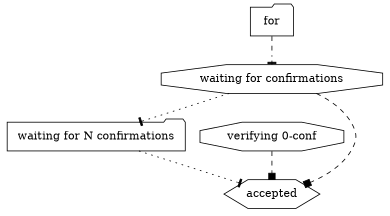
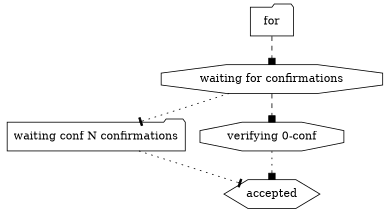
(272, 46) -> (272, 46)
(96, 137) -> (96, 137)
(356, 139) -> (272, 104)
(272, 161) -> (272, 161)
